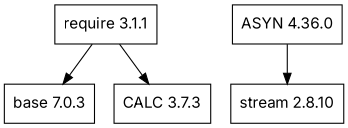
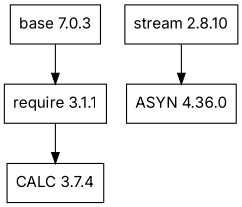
(287, 59) -> (181, 59)
(81, 60) -> (55, 59)
(162, 104) -> (55, 183)
